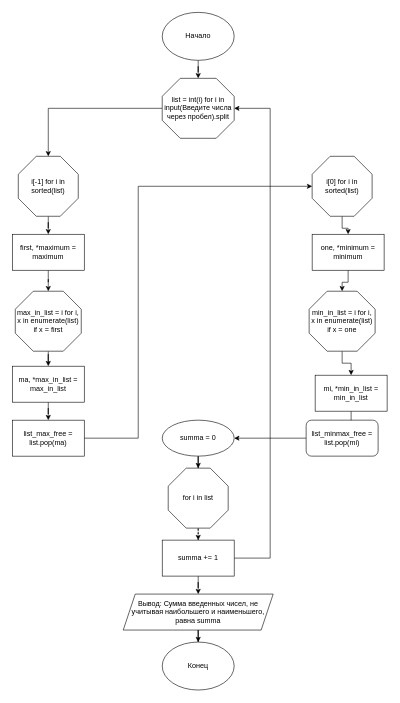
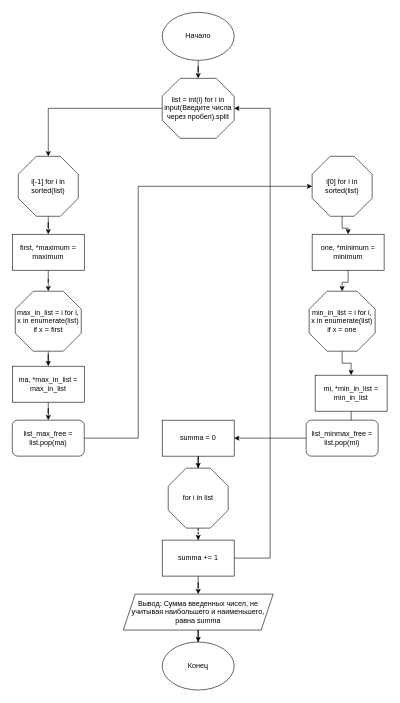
(48, 438) -> (48, 438)
(198, 438) -> (198, 438)
